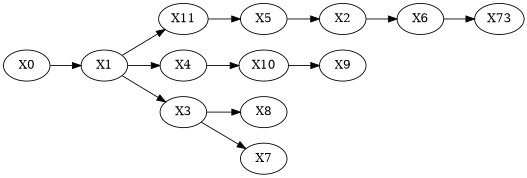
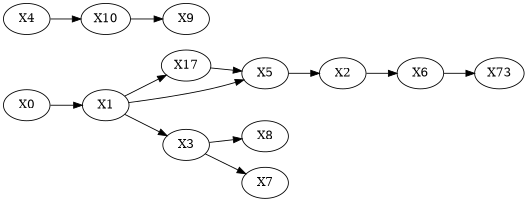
(183, 19) -> (186, 66)
(140, 66) -> (183, 94)
